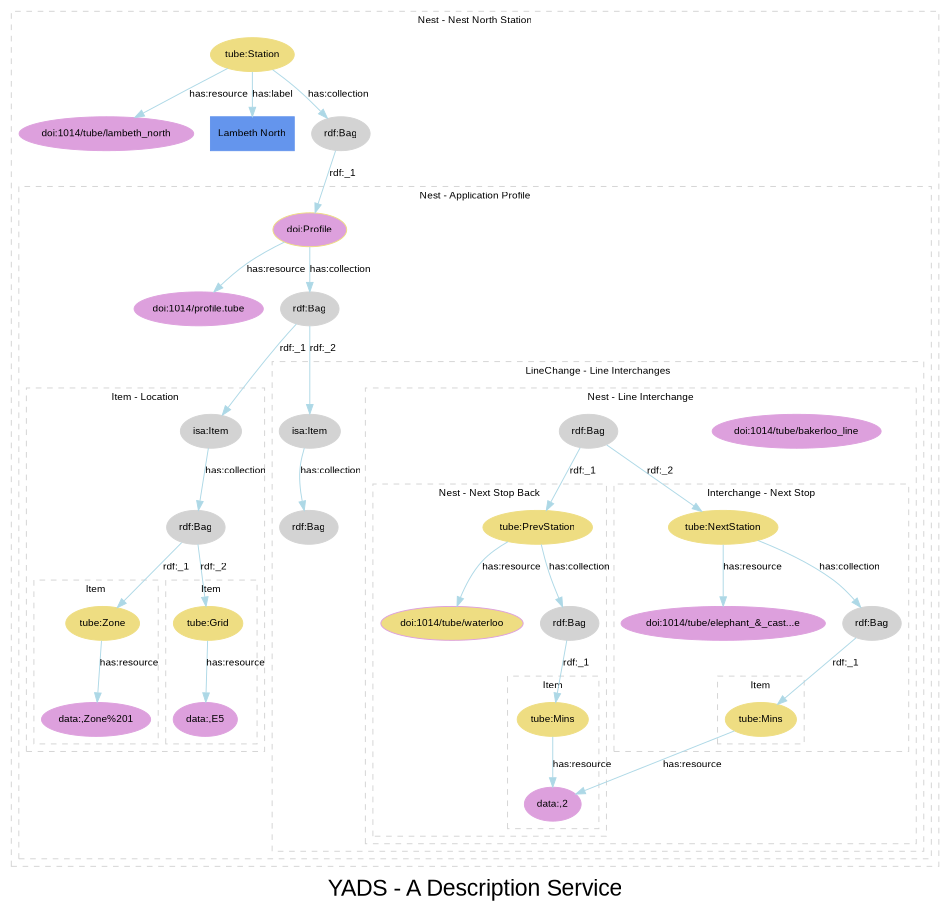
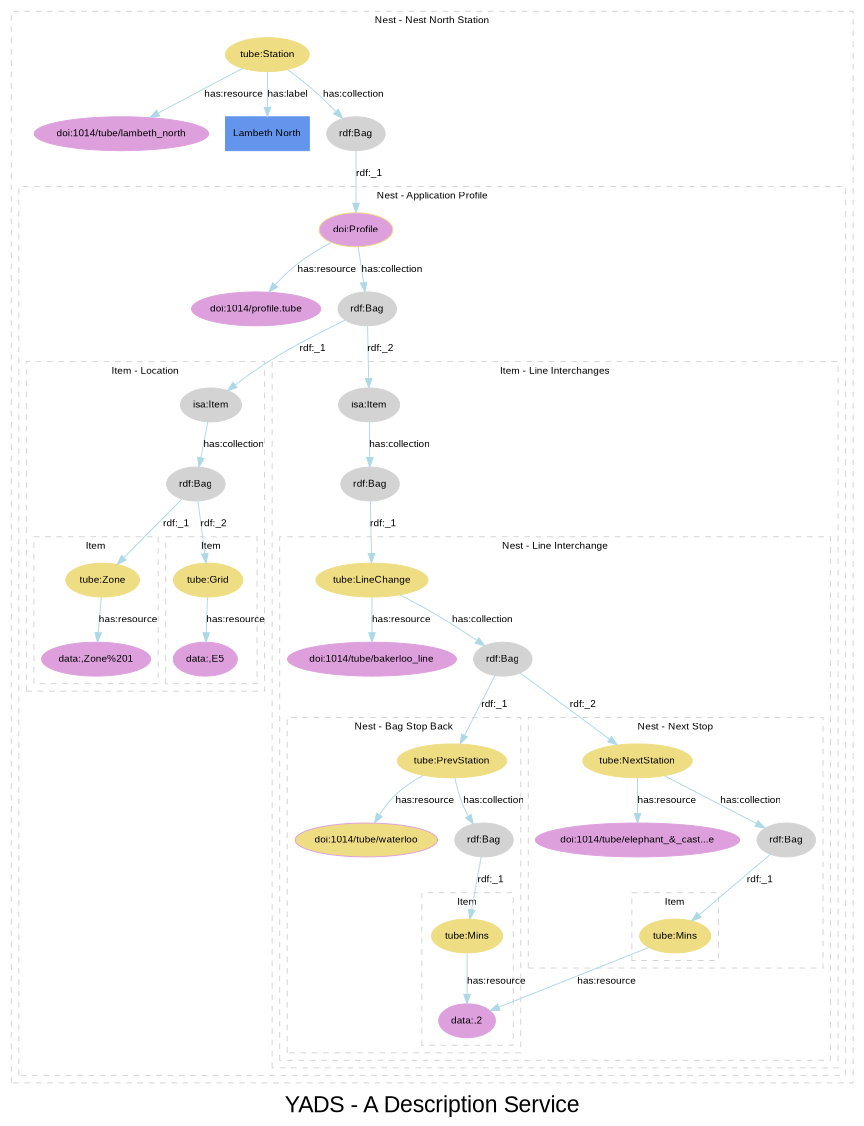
(598, 371) -> (555, 371)
(490, 493) -> (404, 727)
(761, 493) -> (676, 727)
none -> (372, 580)
